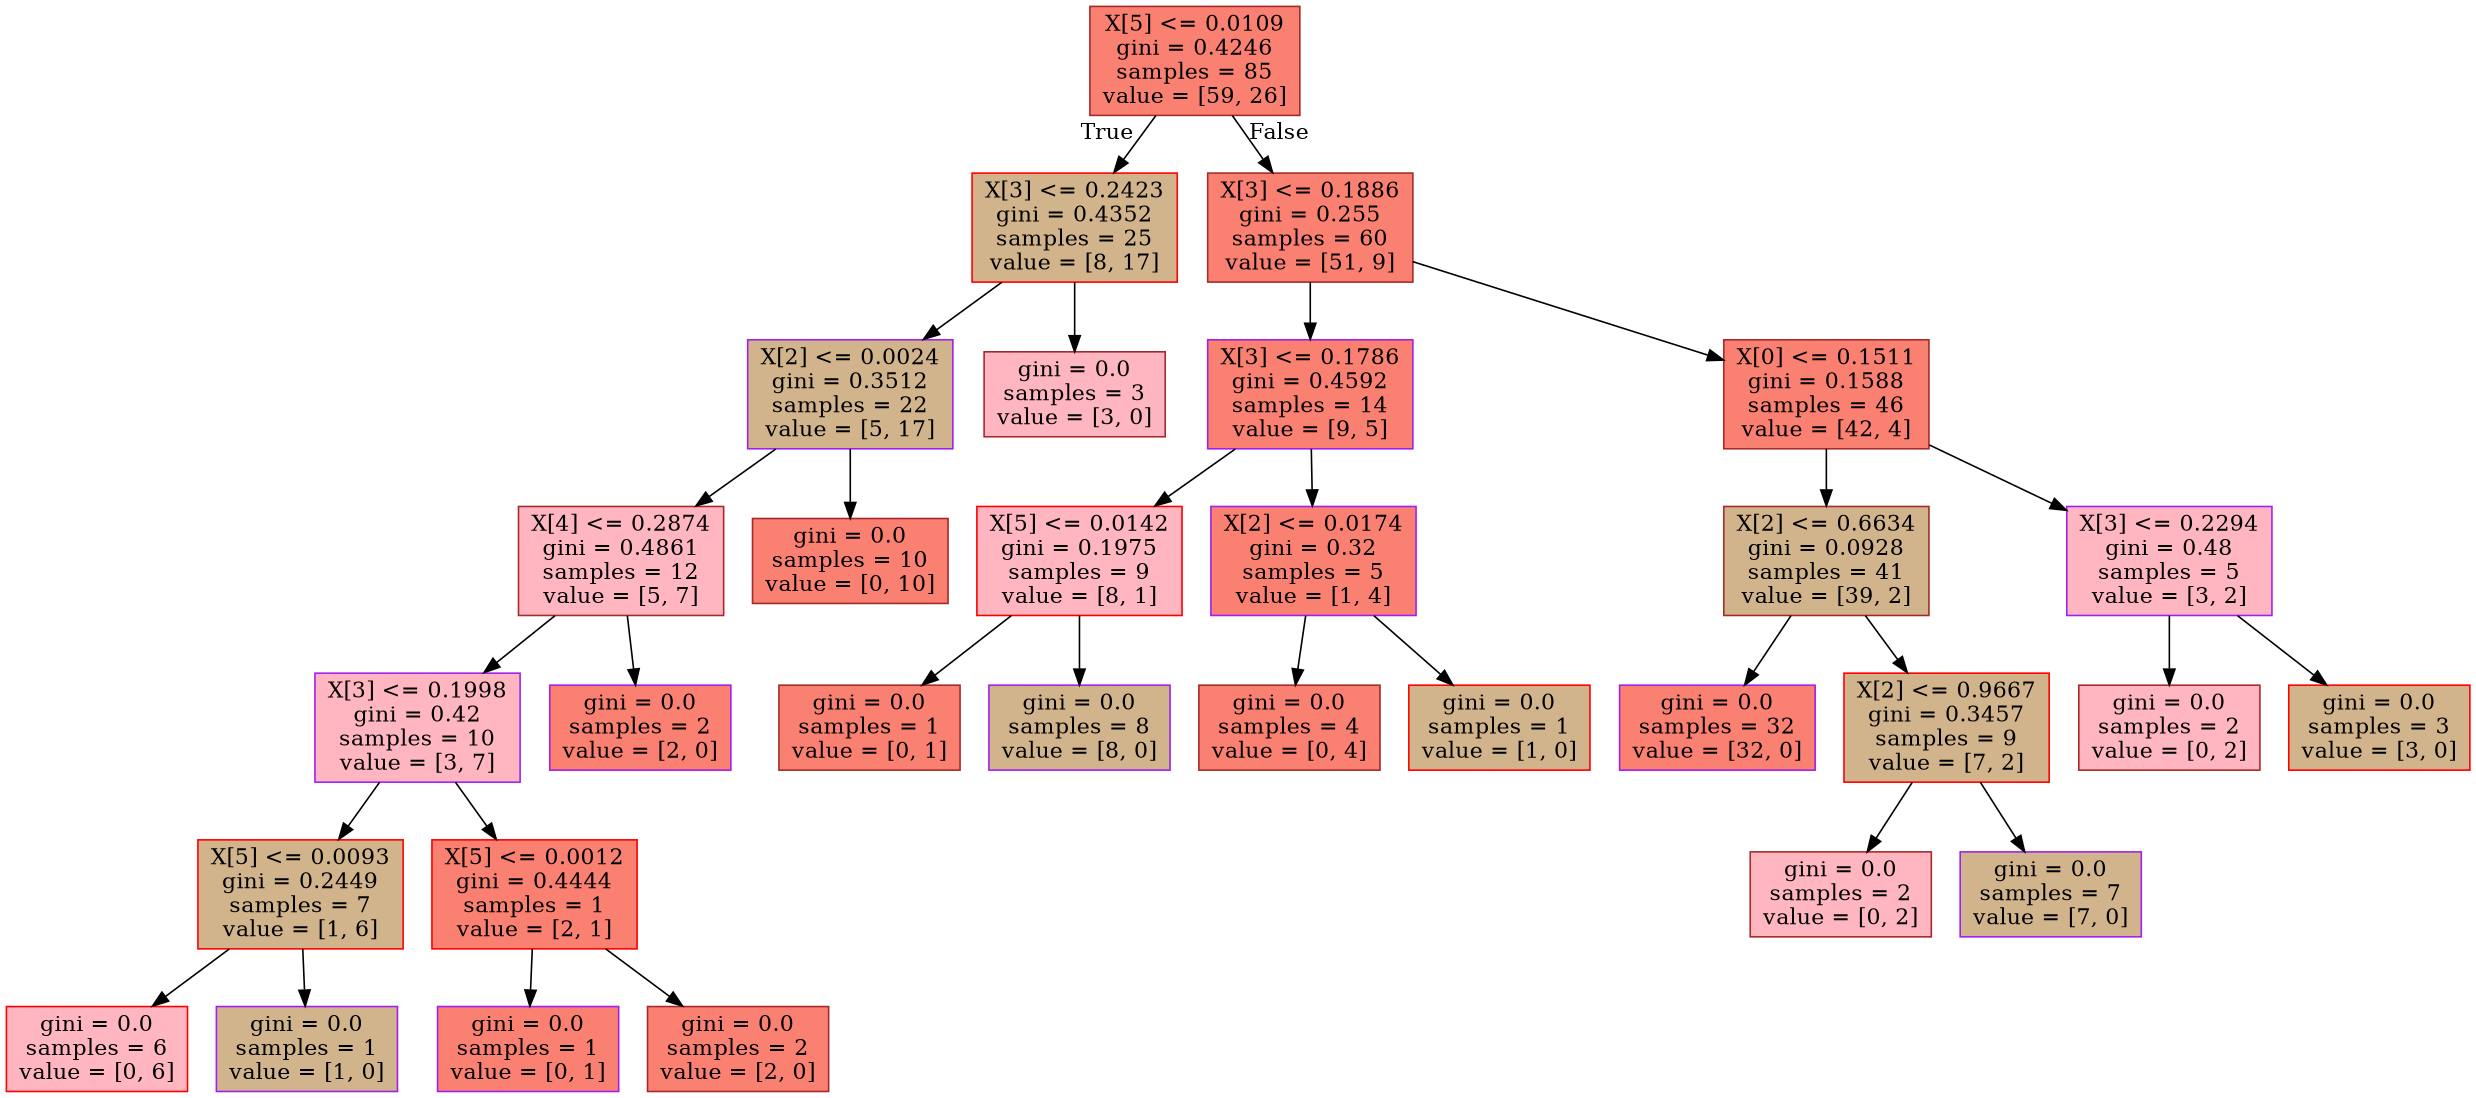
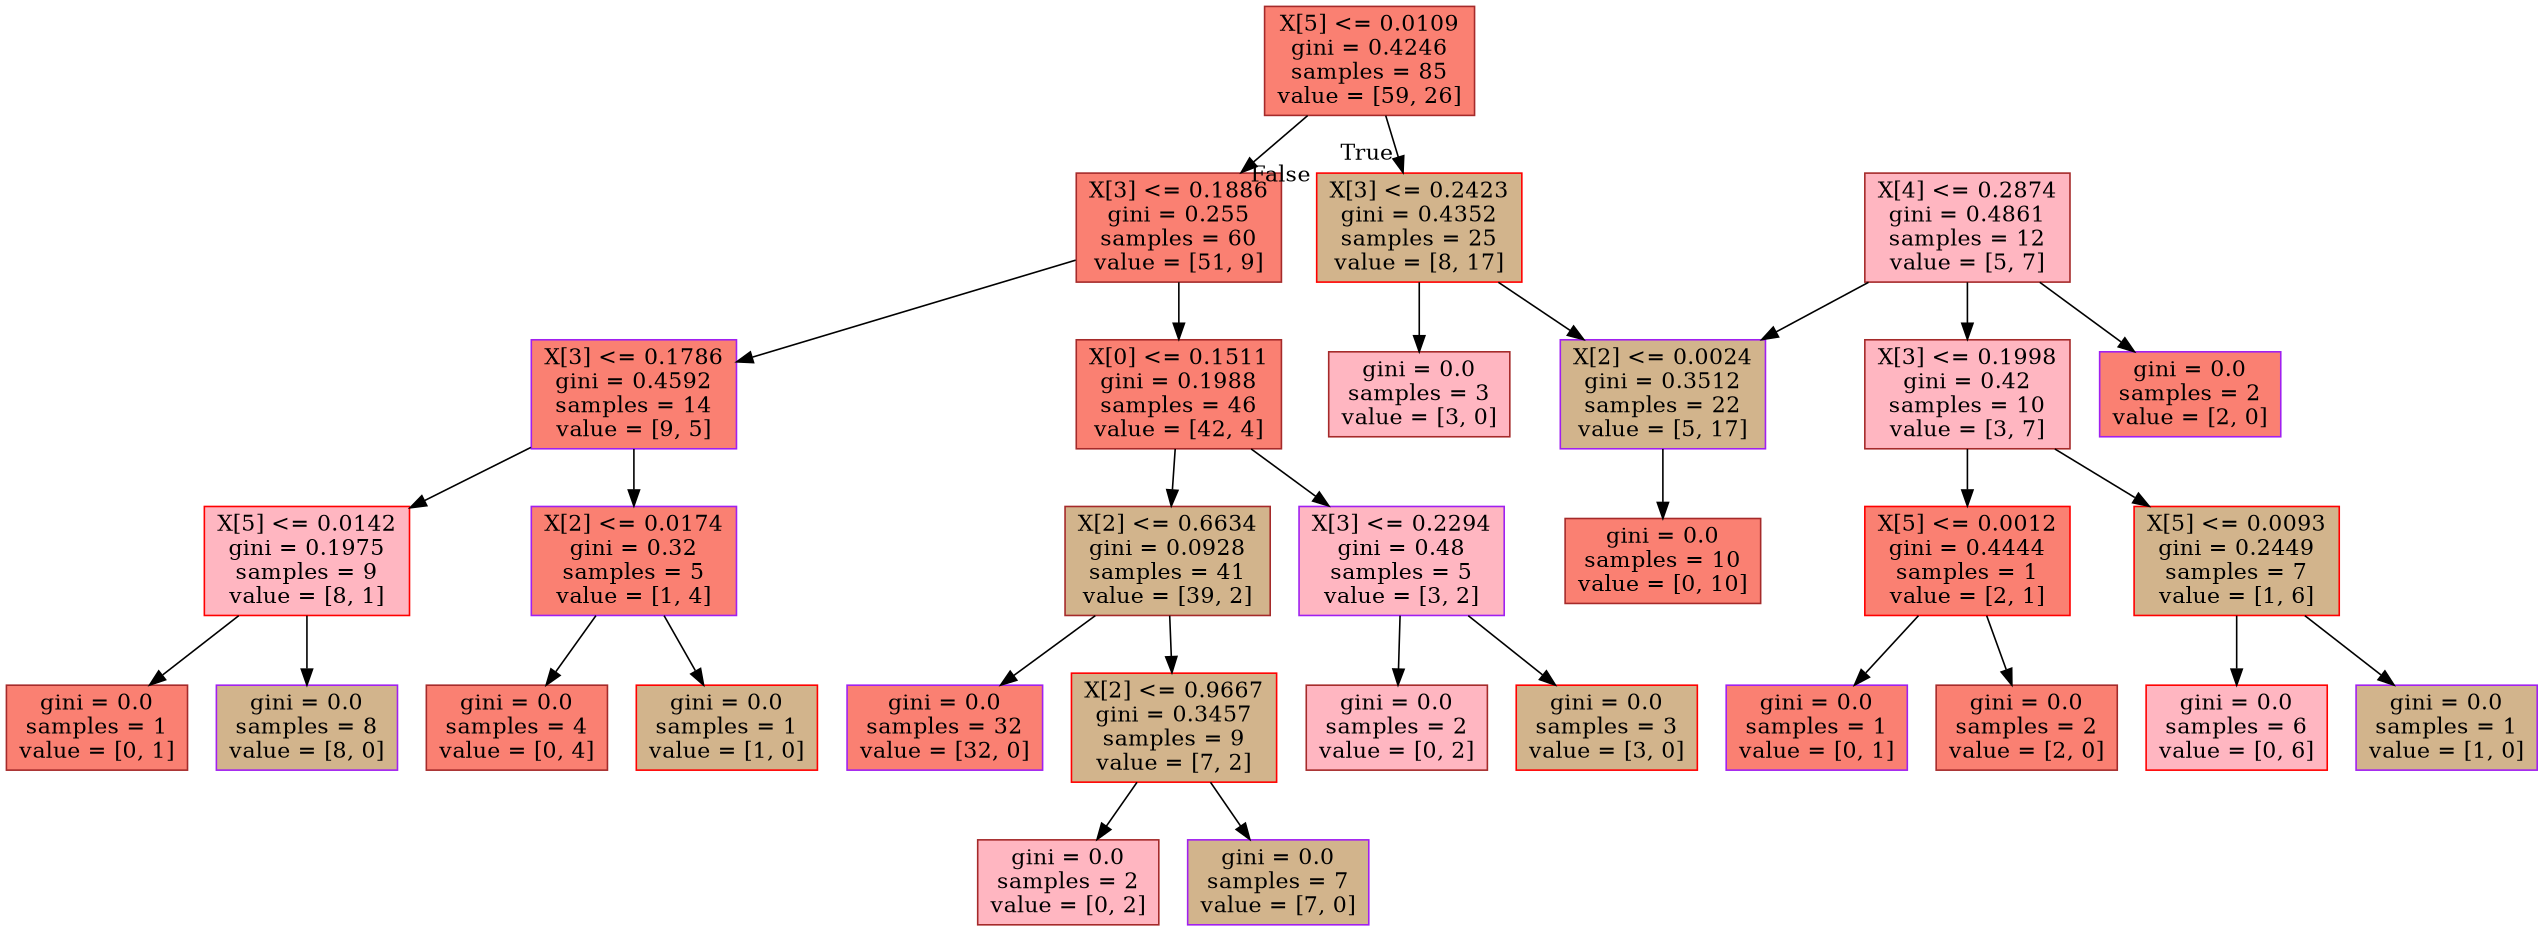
(1826, 394) -> (1179, 394)
(743, 473) -> (1822, 307)
(418, 728) -> (1967, 394)
